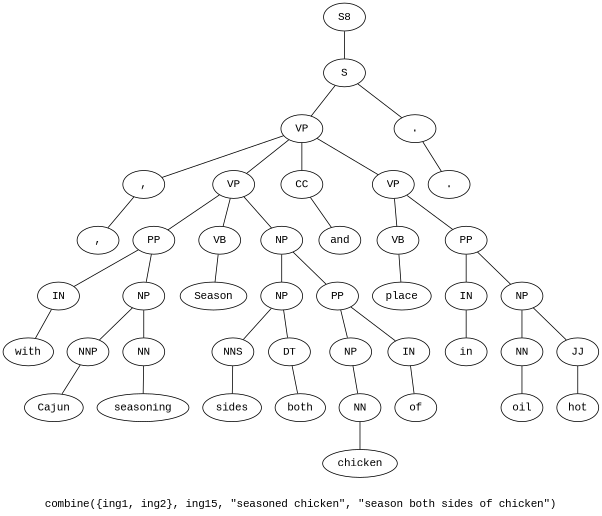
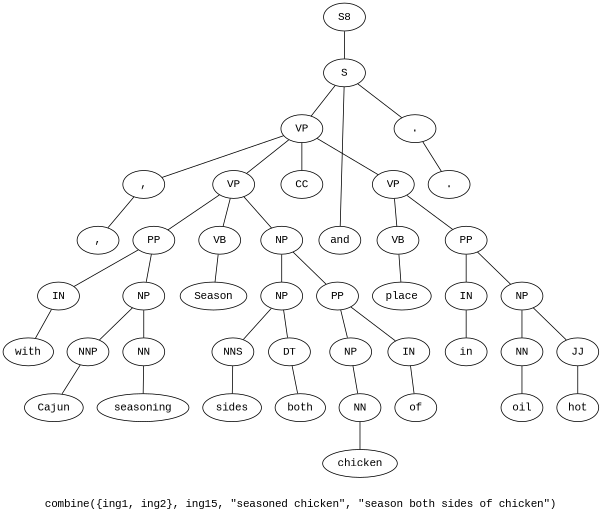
(321, 212) -> (342, 160)
